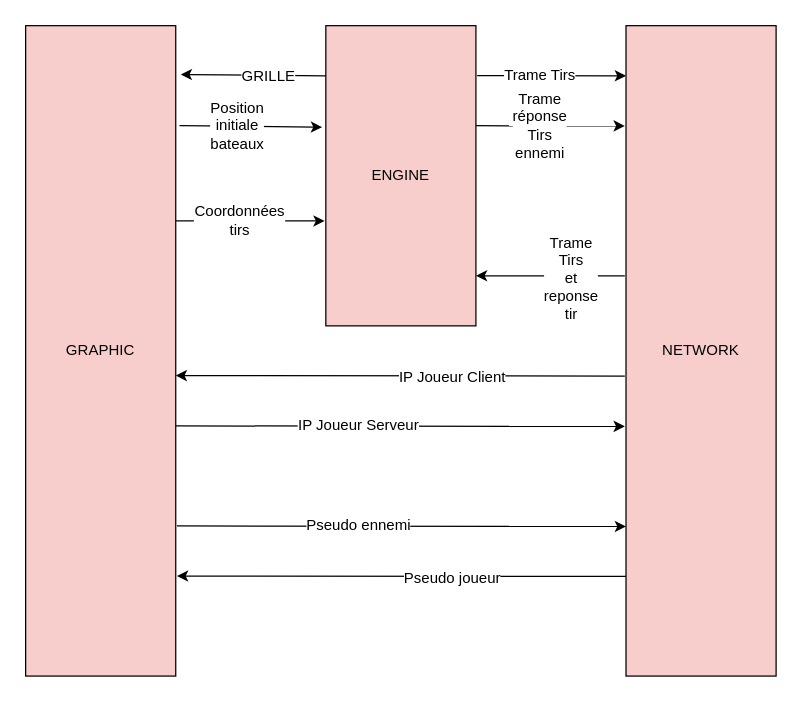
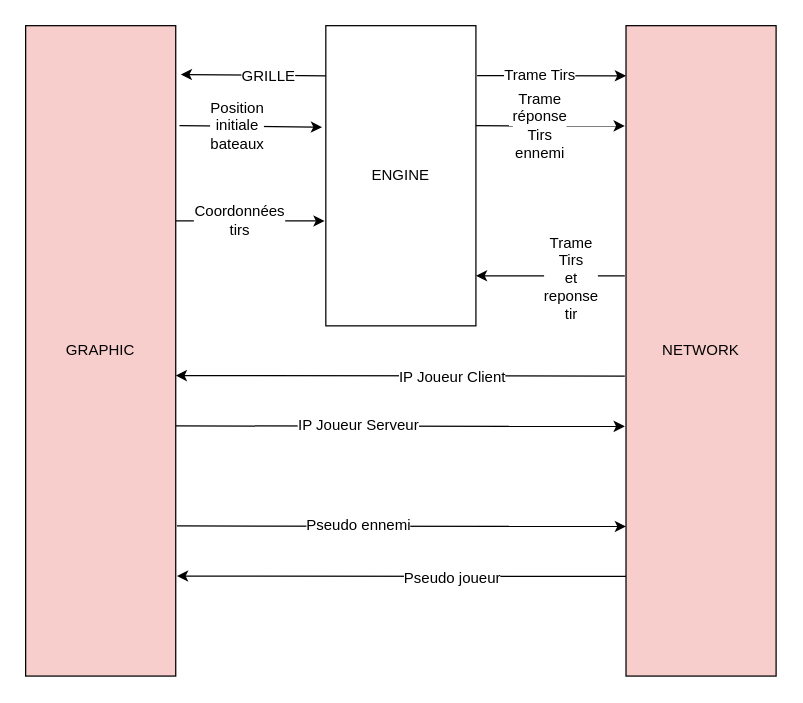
(401, 176) -> (401, 176)
